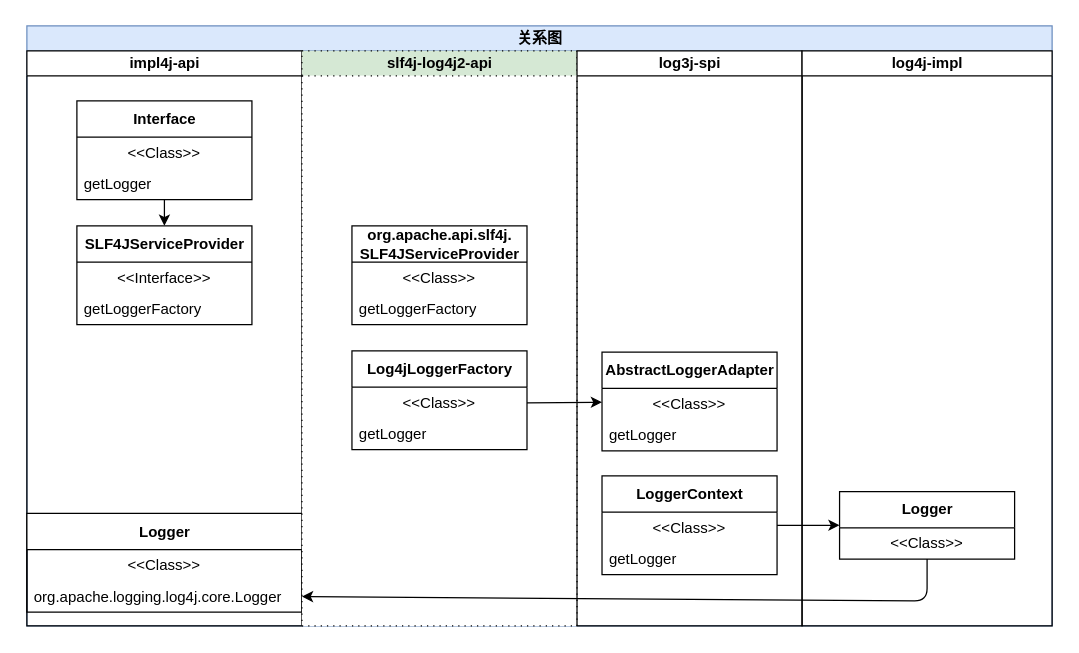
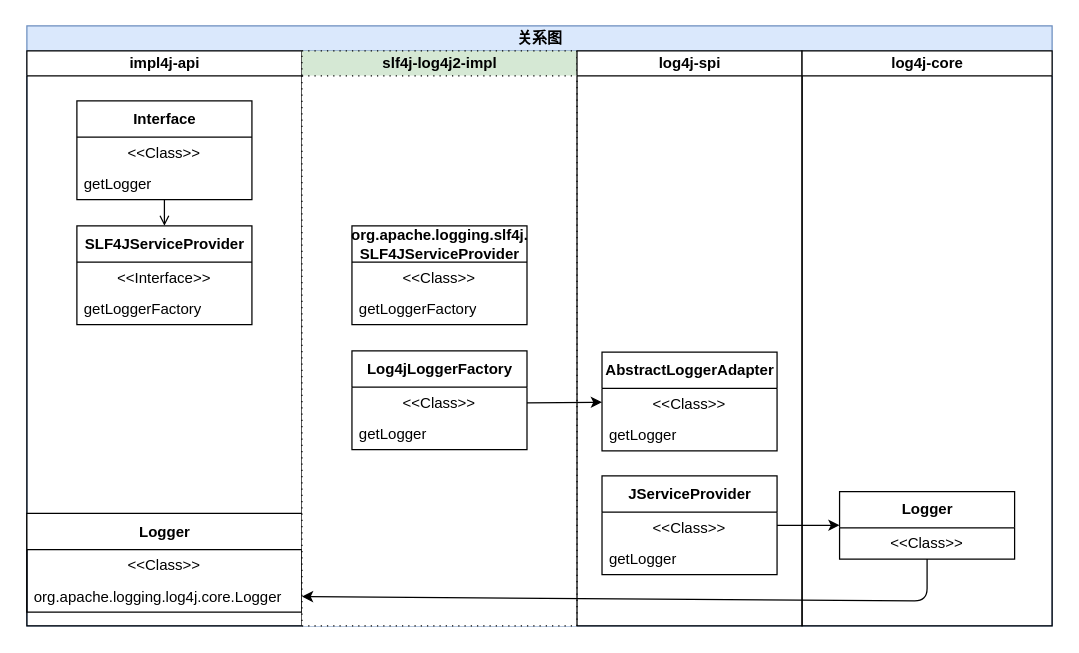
(440, 63) -> (440, 63)
(690, 63) -> (690, 63)
(928, 63) -> (928, 63)
(164, 216) -> (164, 218)
(440, 244) -> (440, 244)
(690, 494) -> (690, 494)
